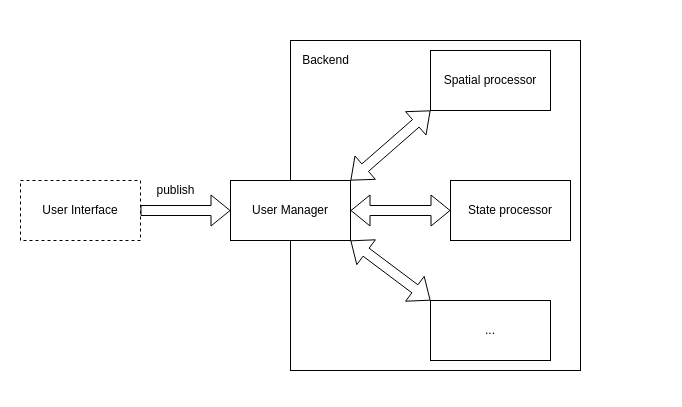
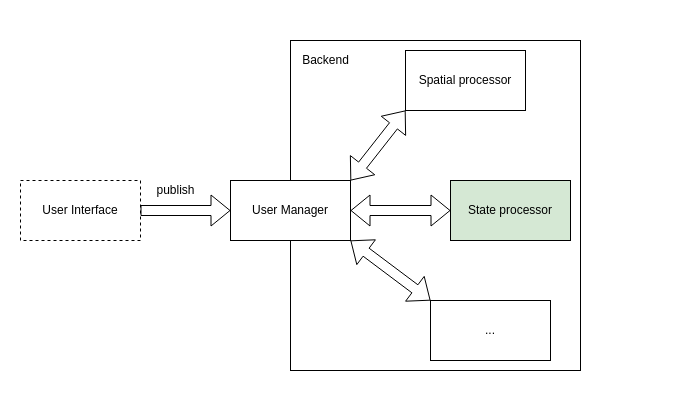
(491, 81) -> (466, 81)
(511, 211) -> (511, 211)
